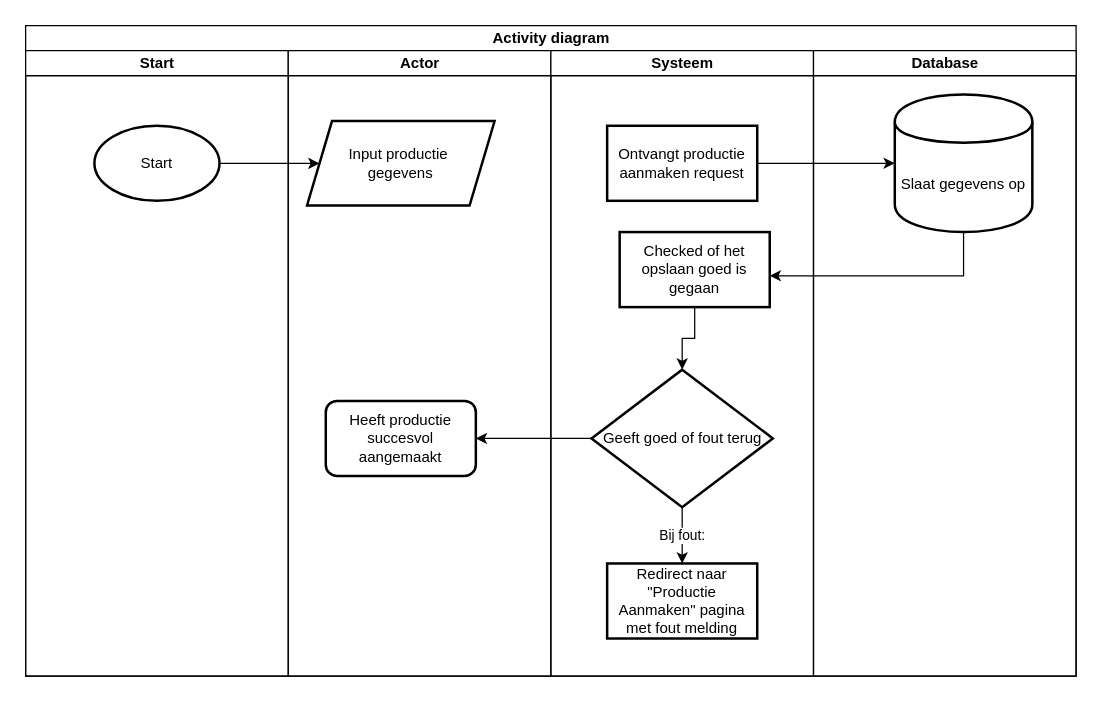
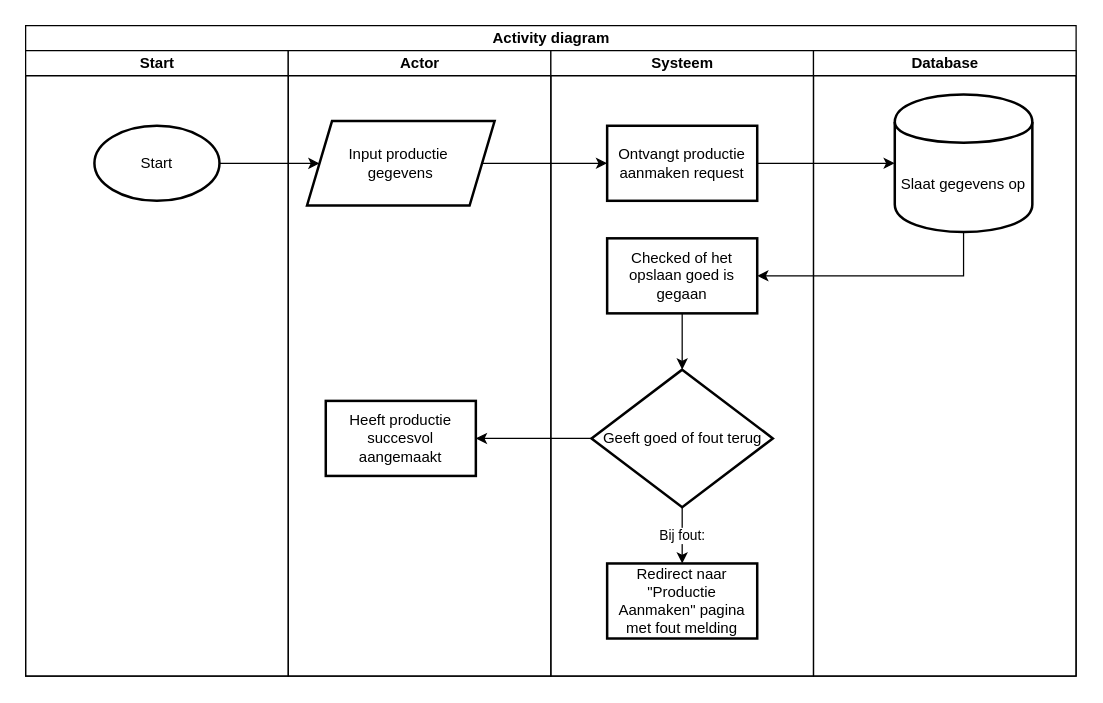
none -> (541, 163)
(694, 269) -> (682, 276)
(401, 438) -> (401, 438)
